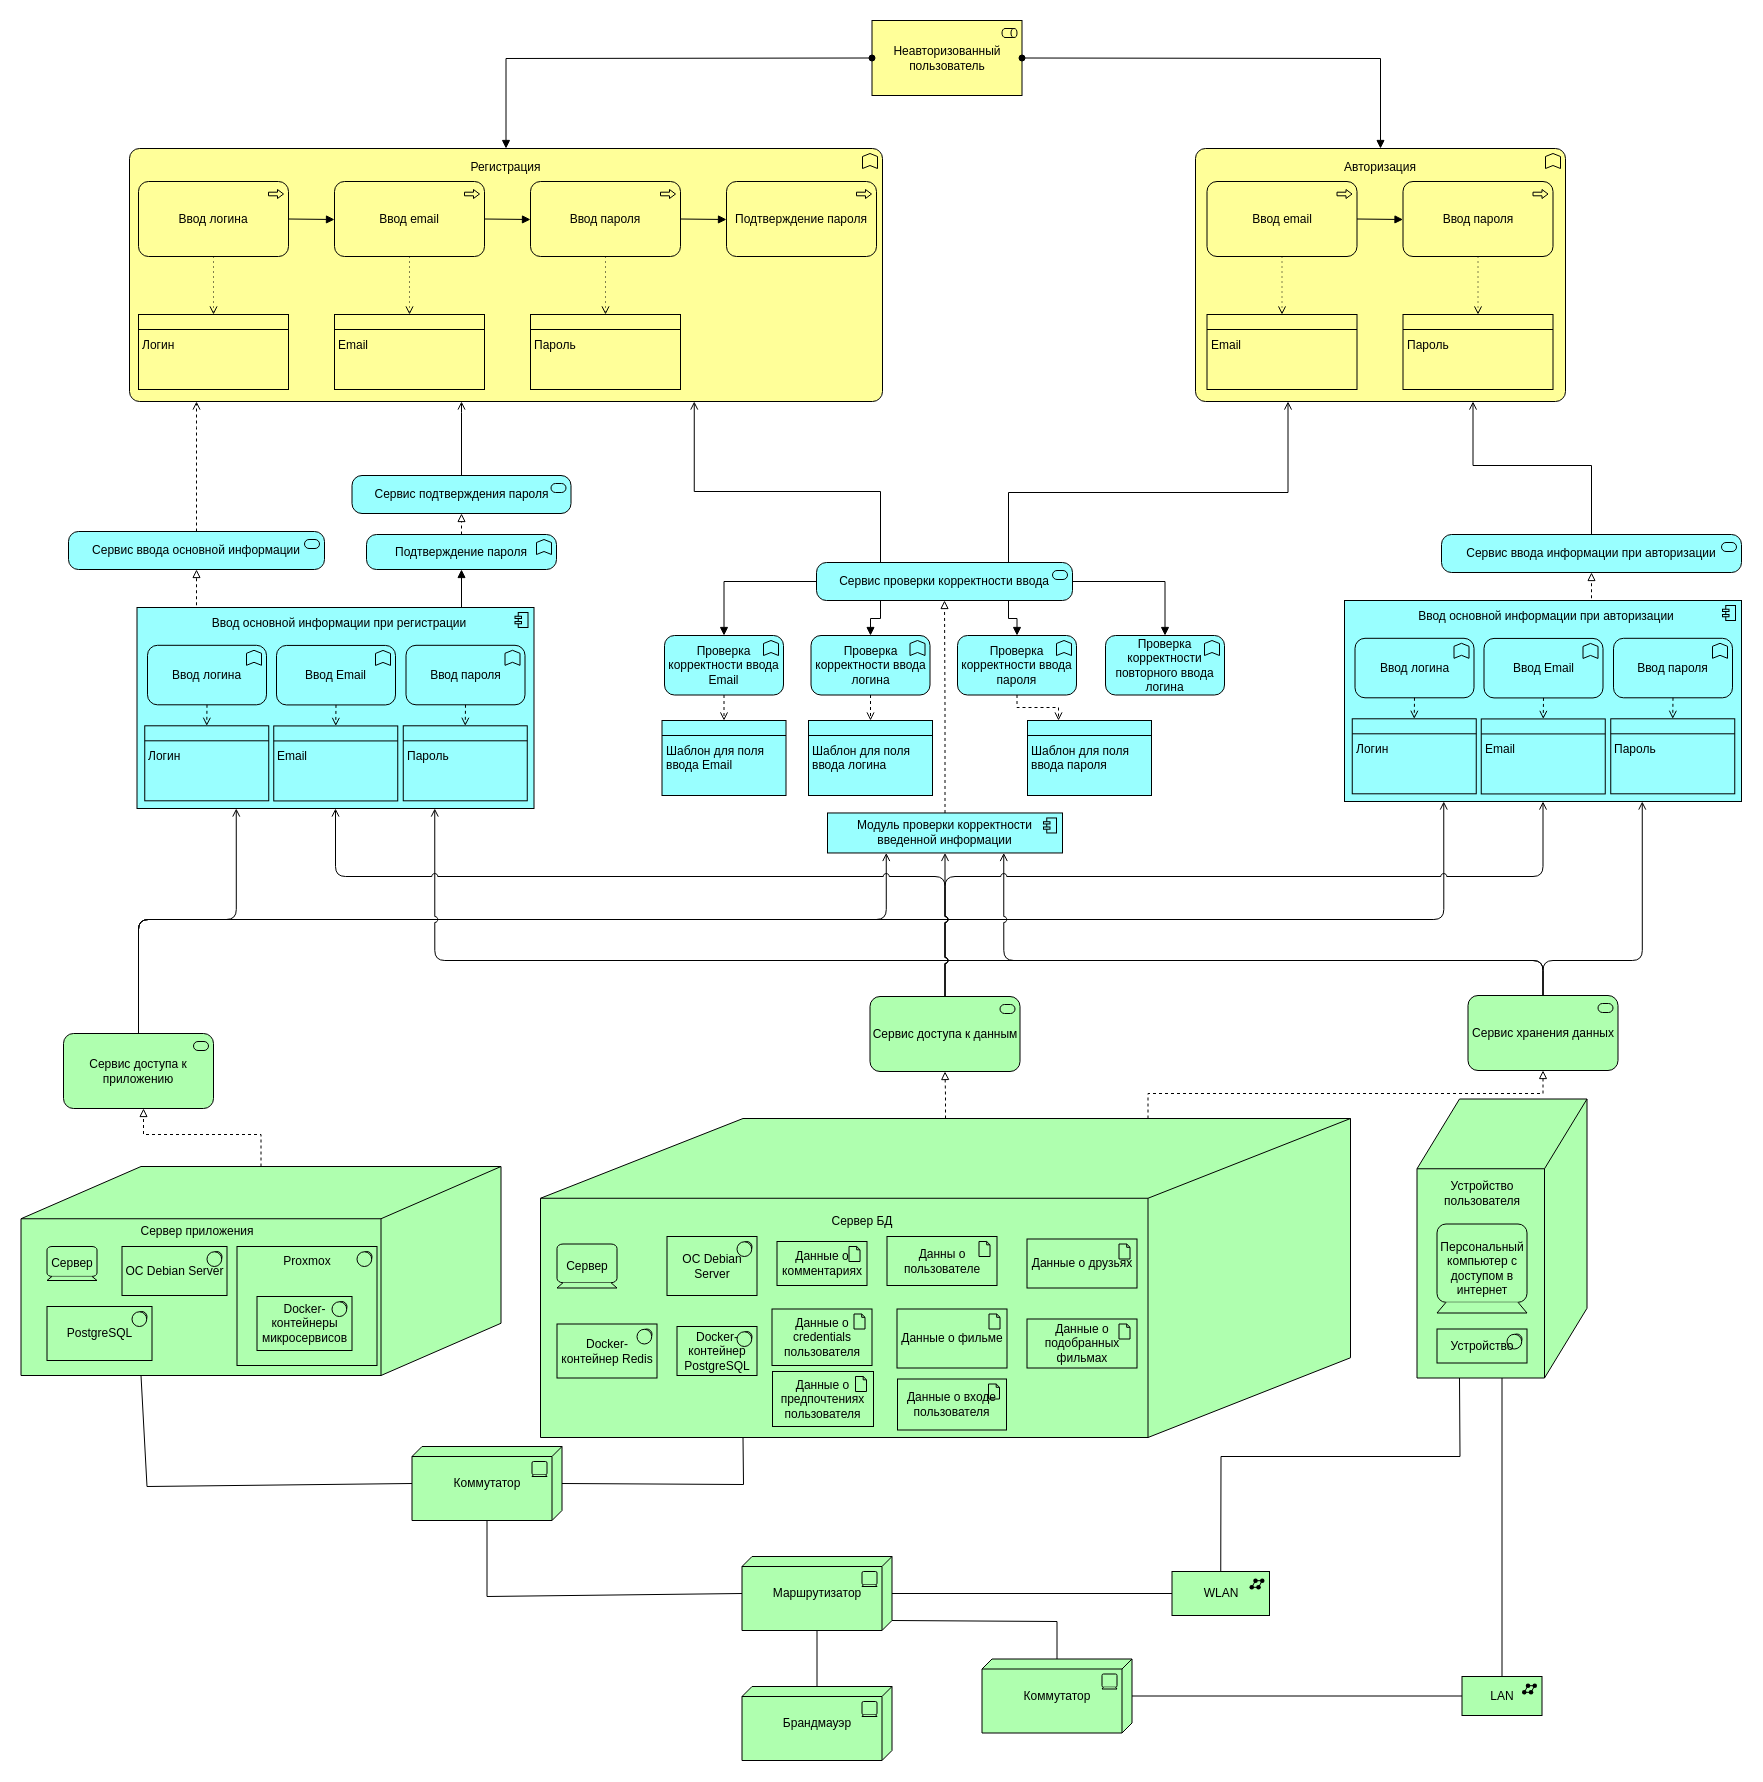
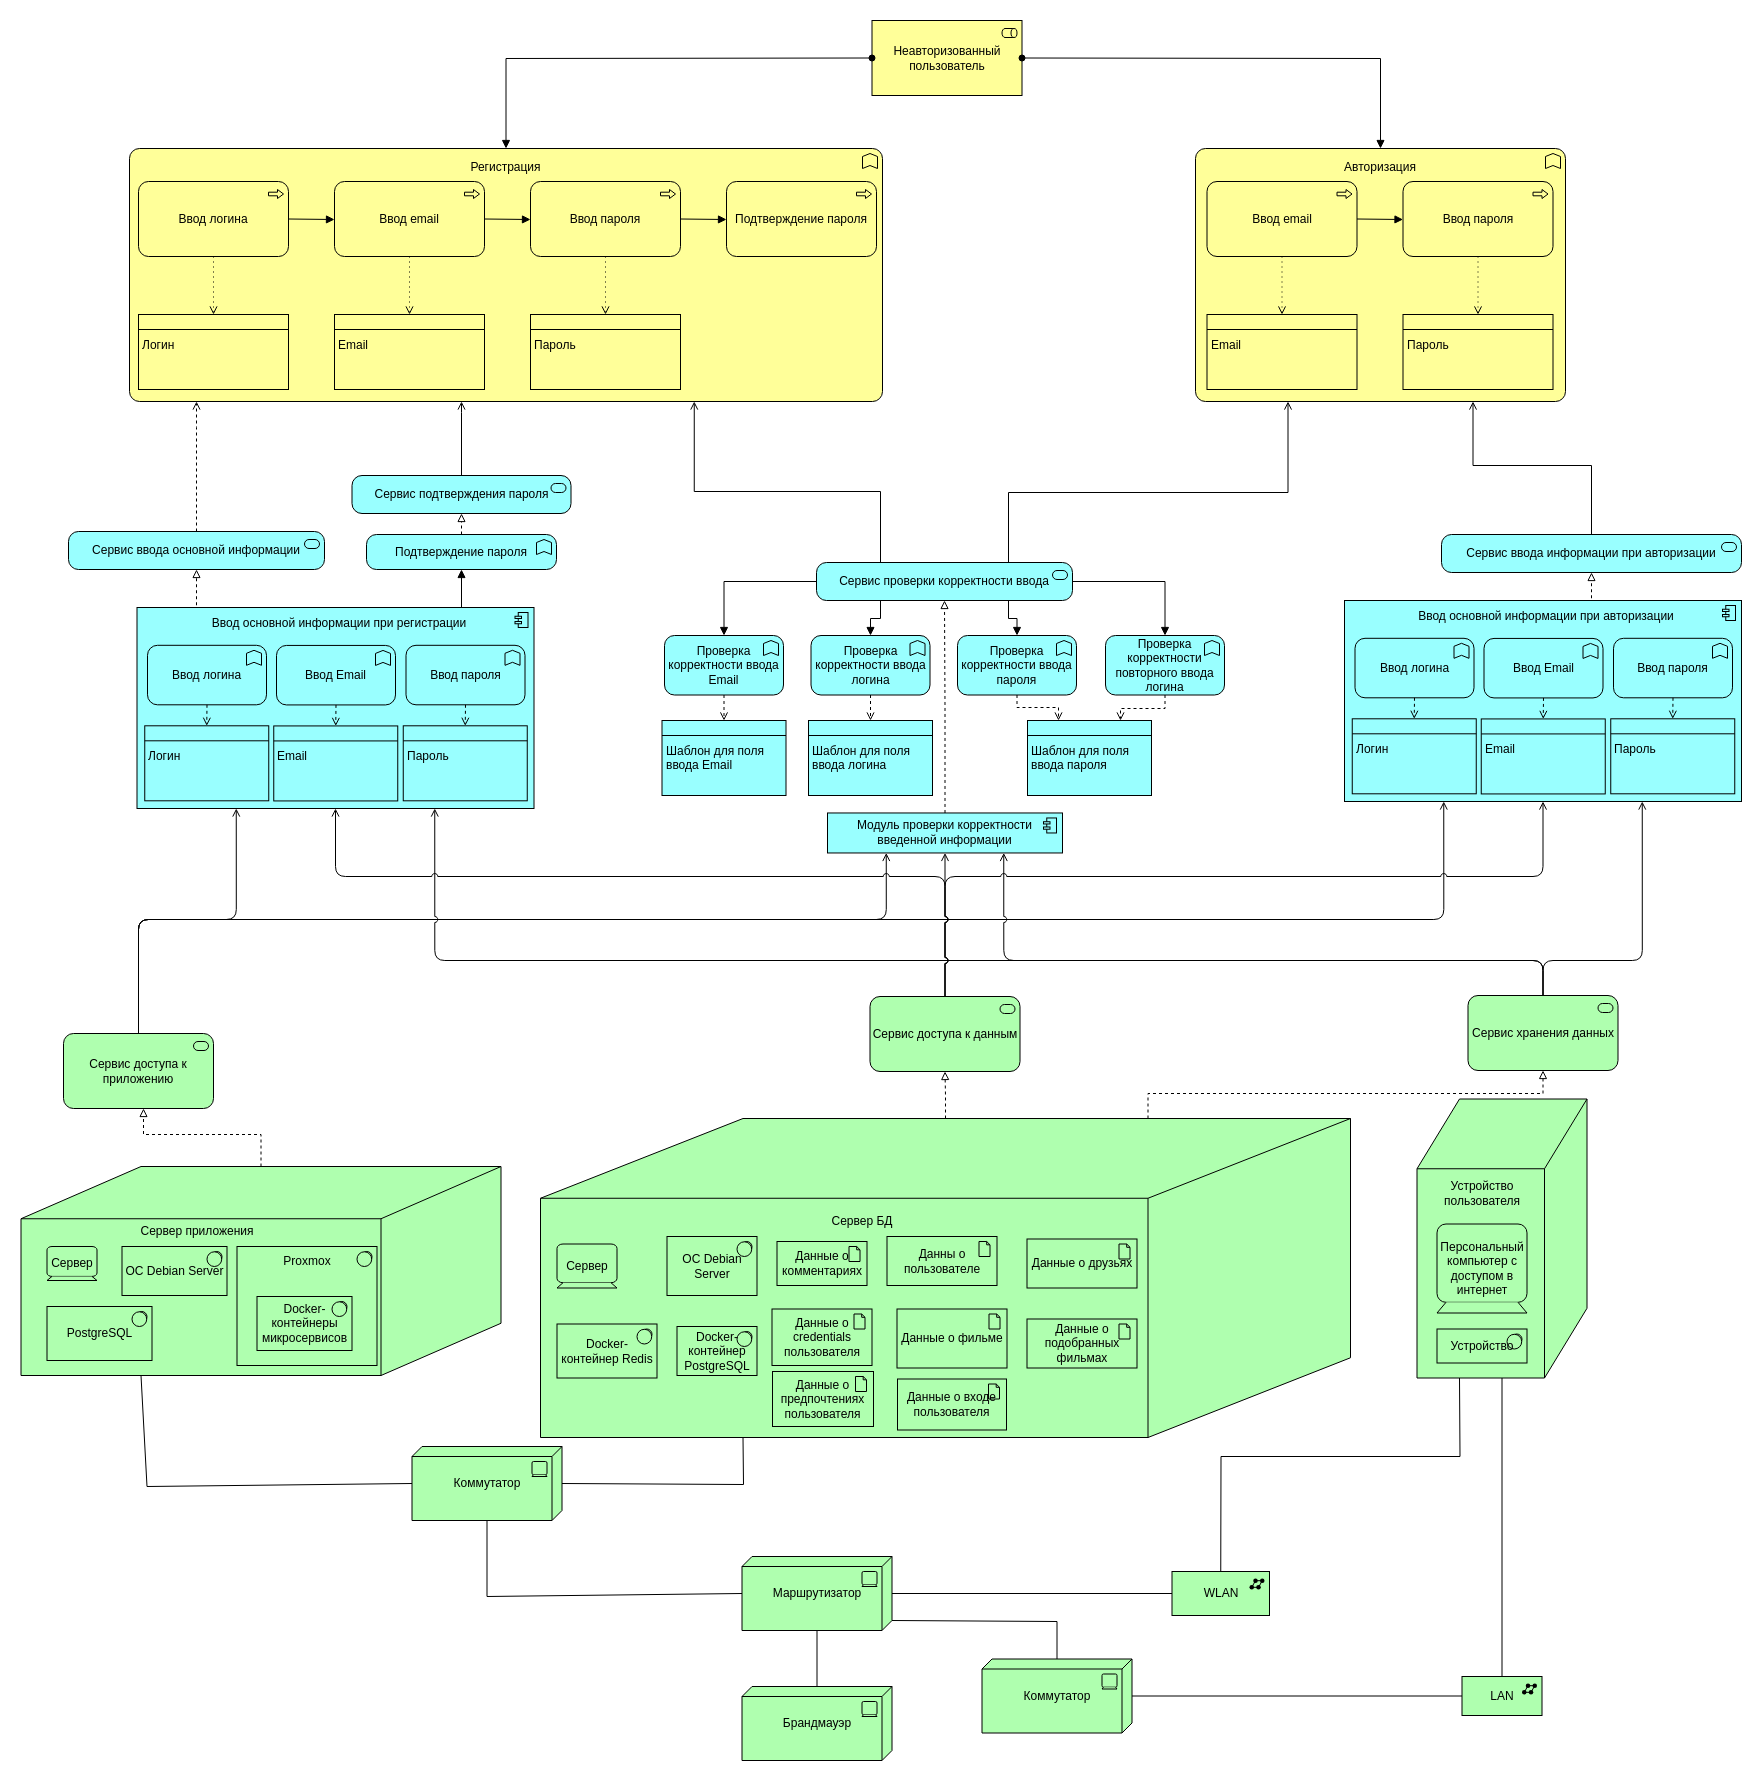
none -> (1145, 709)
